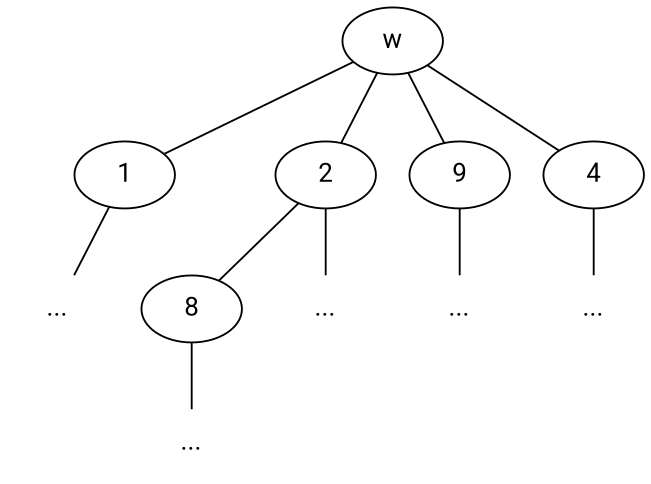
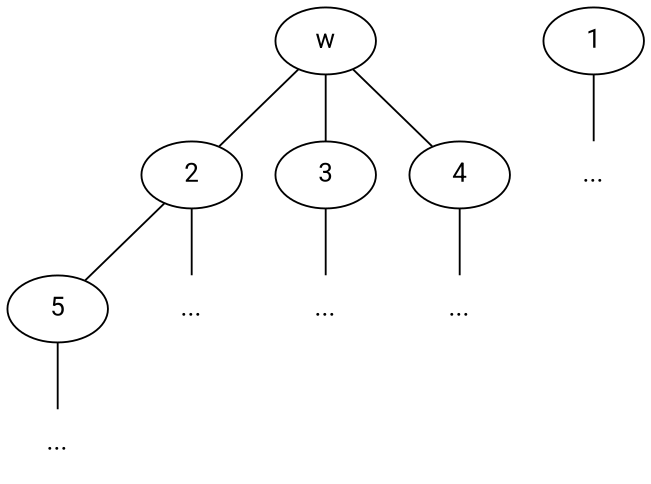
(259, 108) -> none
(460, 175) -> (326, 175)
(192, 309) -> (58, 309)
